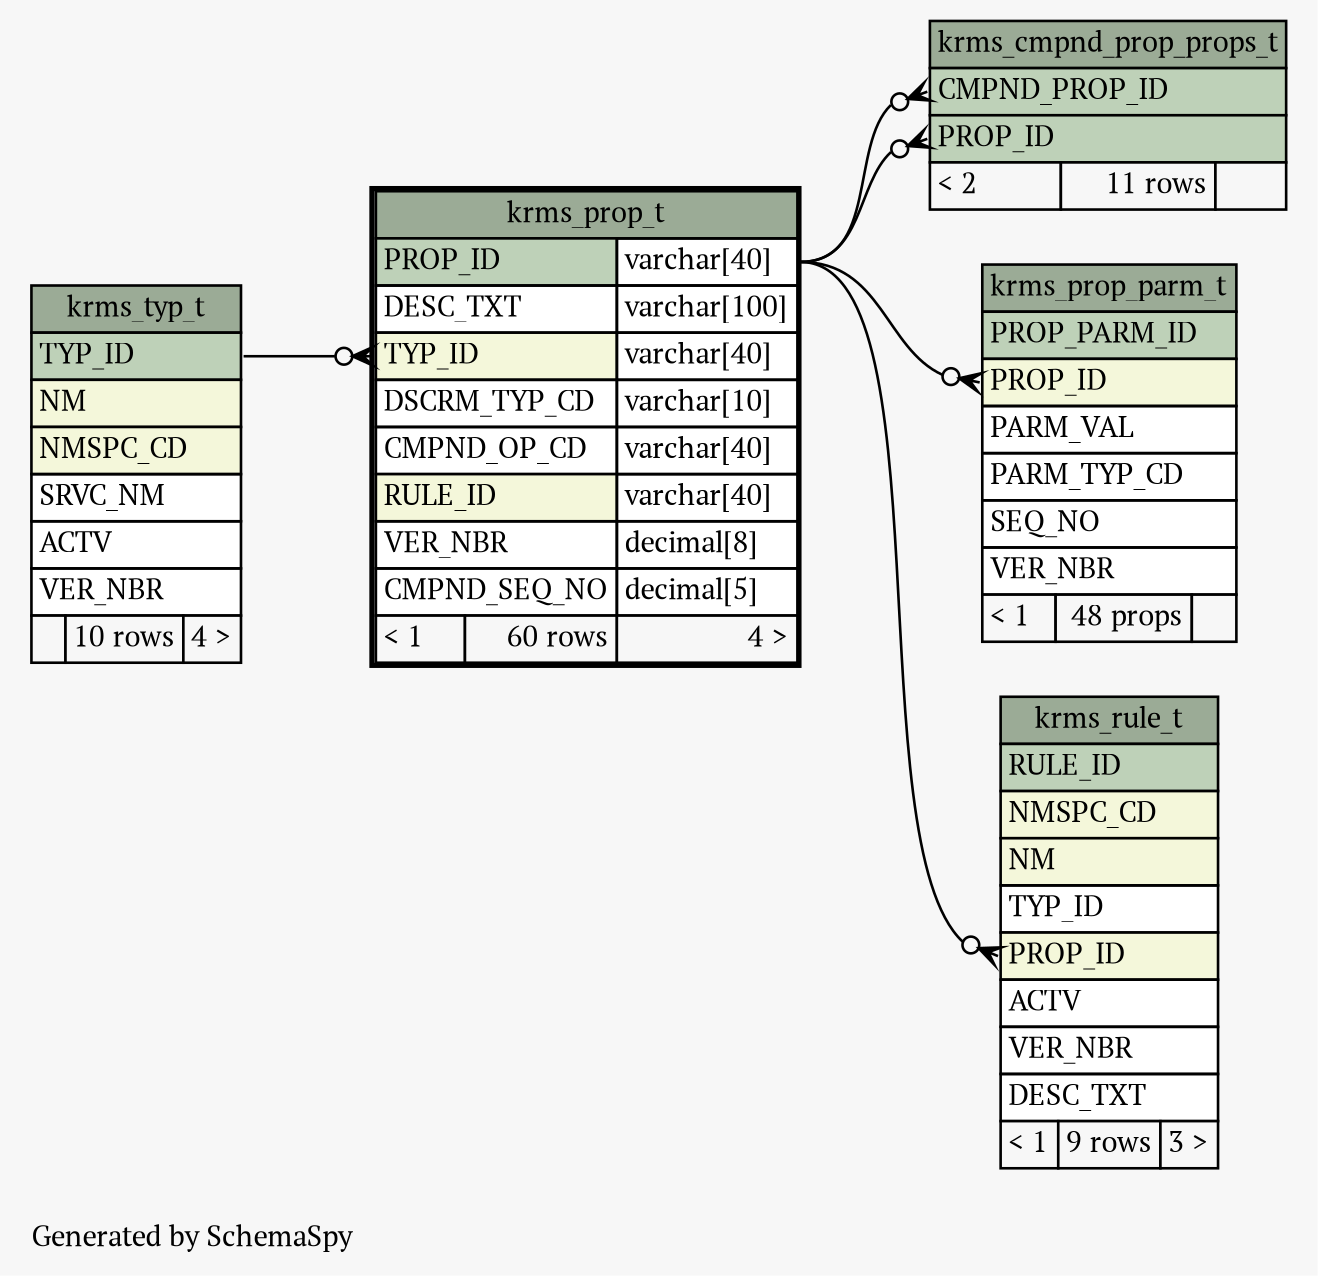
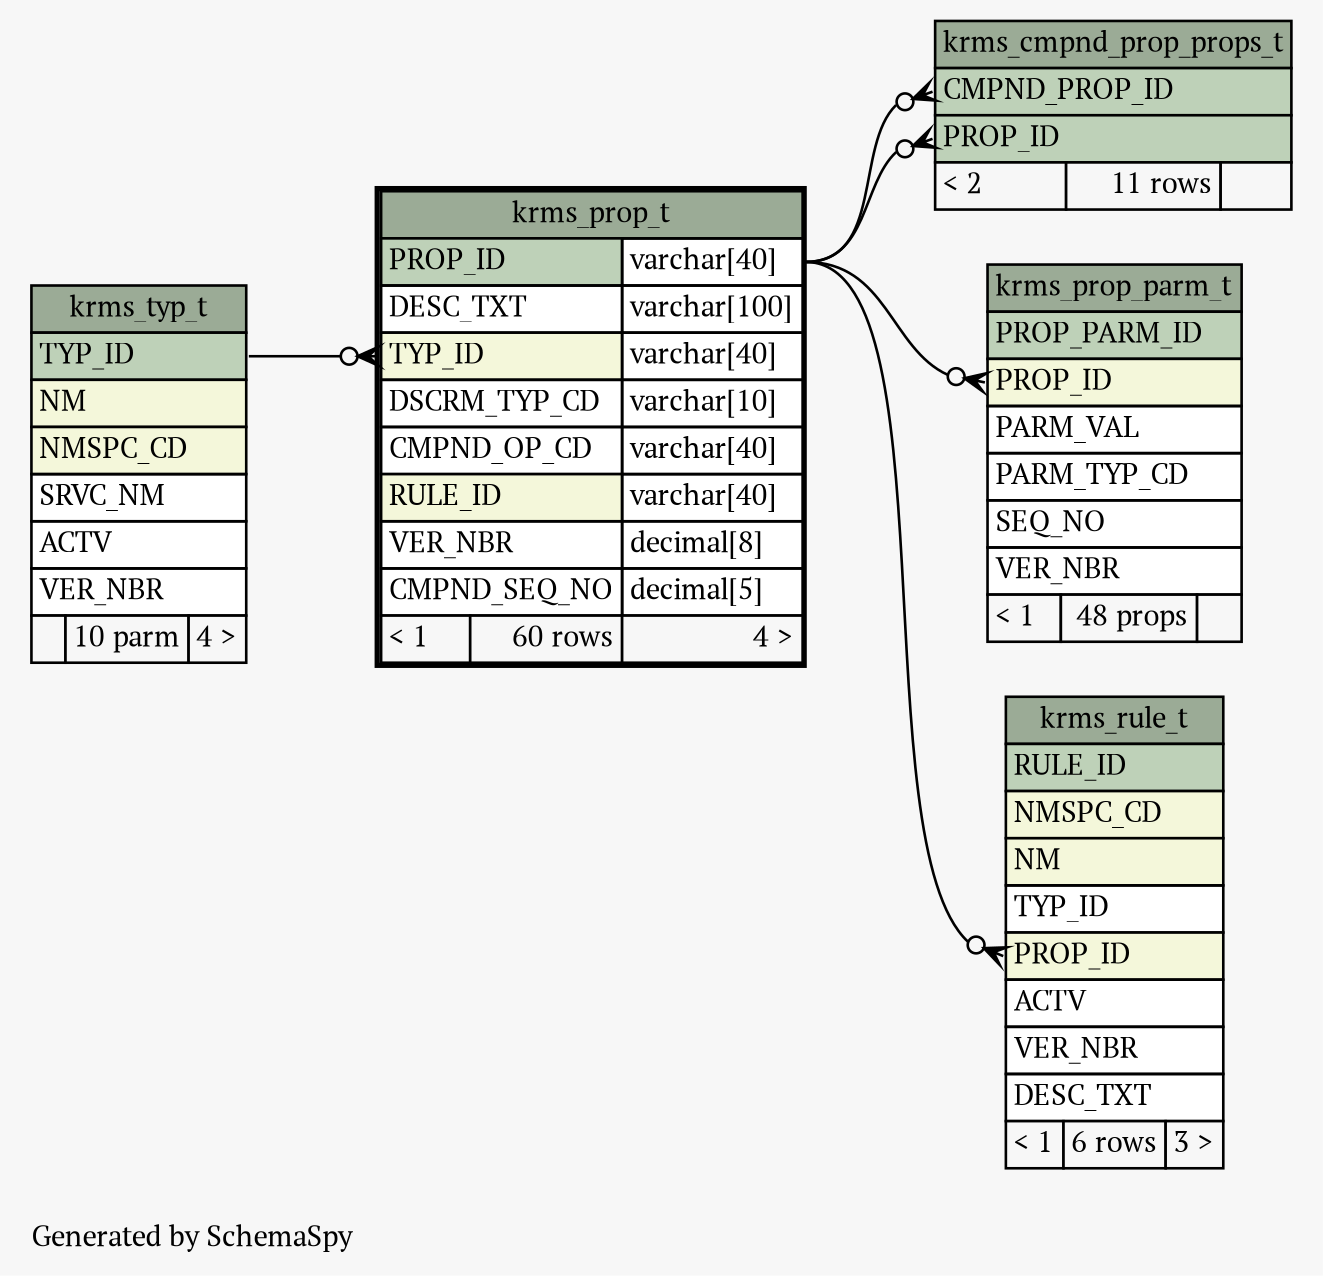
(124, 638) -> (127, 638)
(1109, 1143) -> (1115, 1143)
